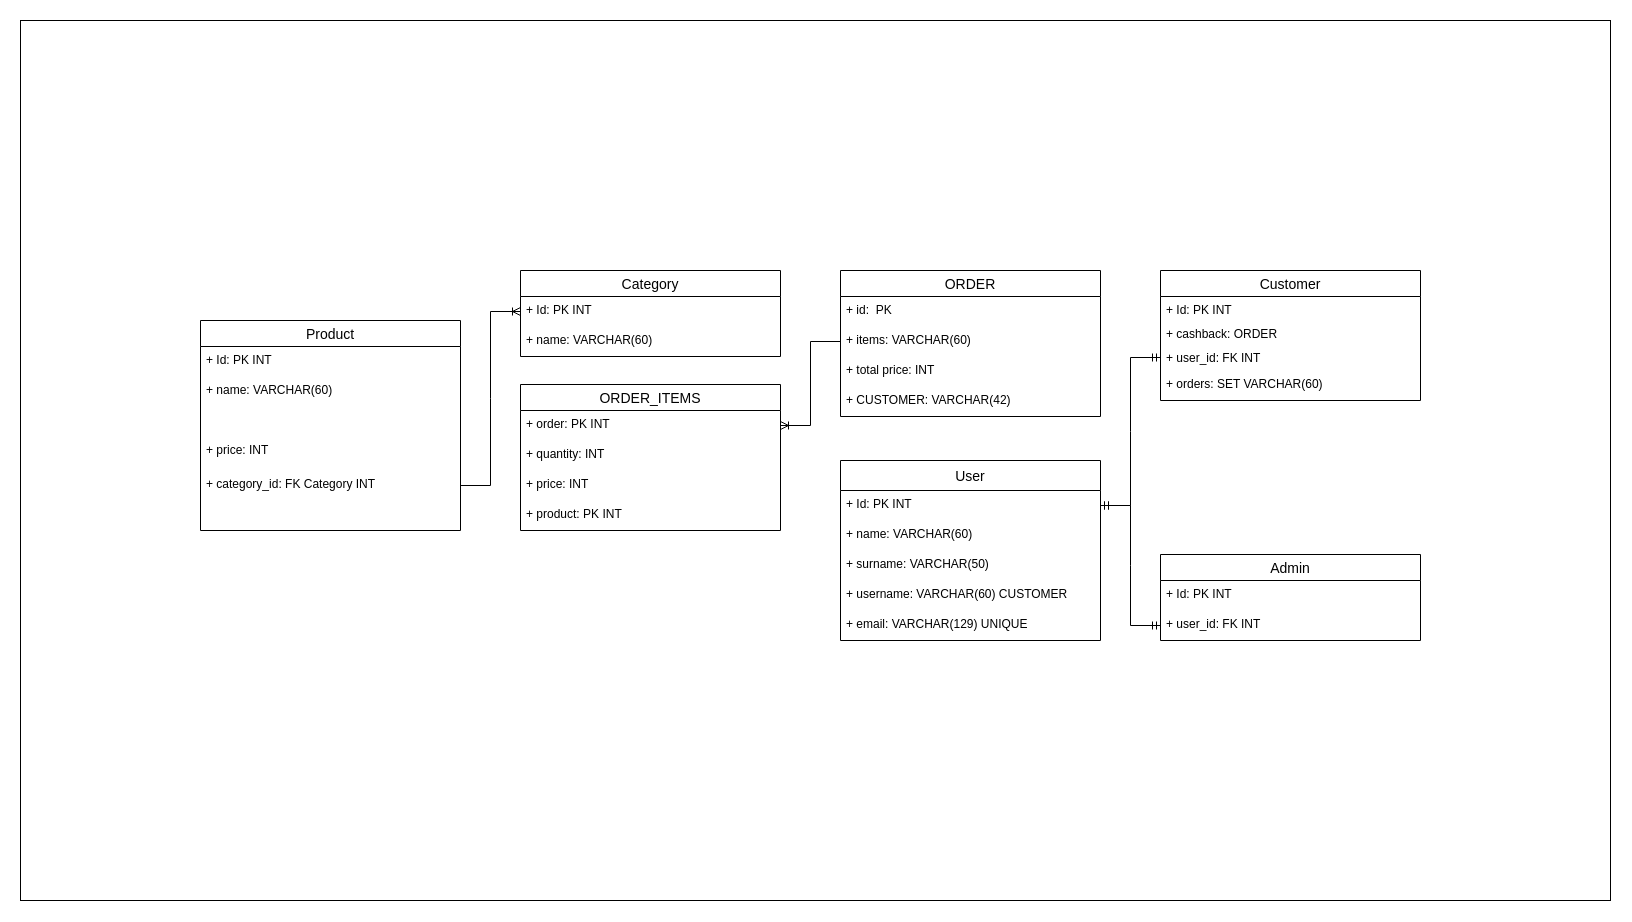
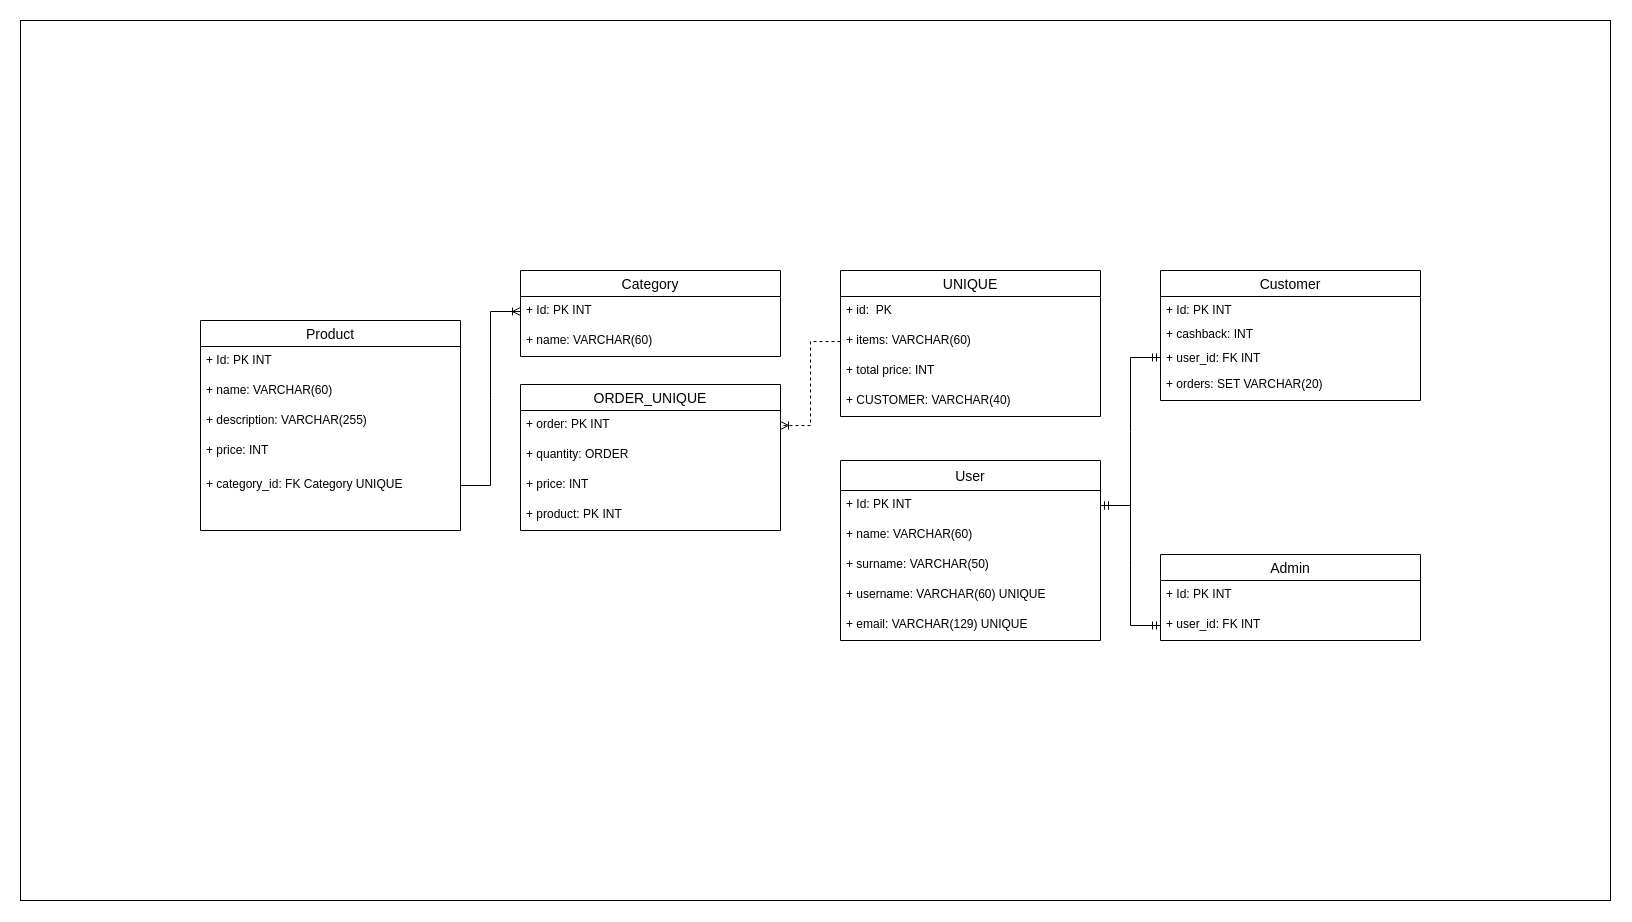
(970, 284) -> (970, 284)
(1218, 334) -> (1212, 334)
(811, 384) -> (811, 384)
(1244, 384) -> (1244, 384)
(650, 398) -> (650, 398)
(919, 400) -> (919, 400)
none -> (331, 422)
(570, 454) -> (577, 454)
(297, 484) -> (308, 484)
(947, 594) -> (941, 594)
